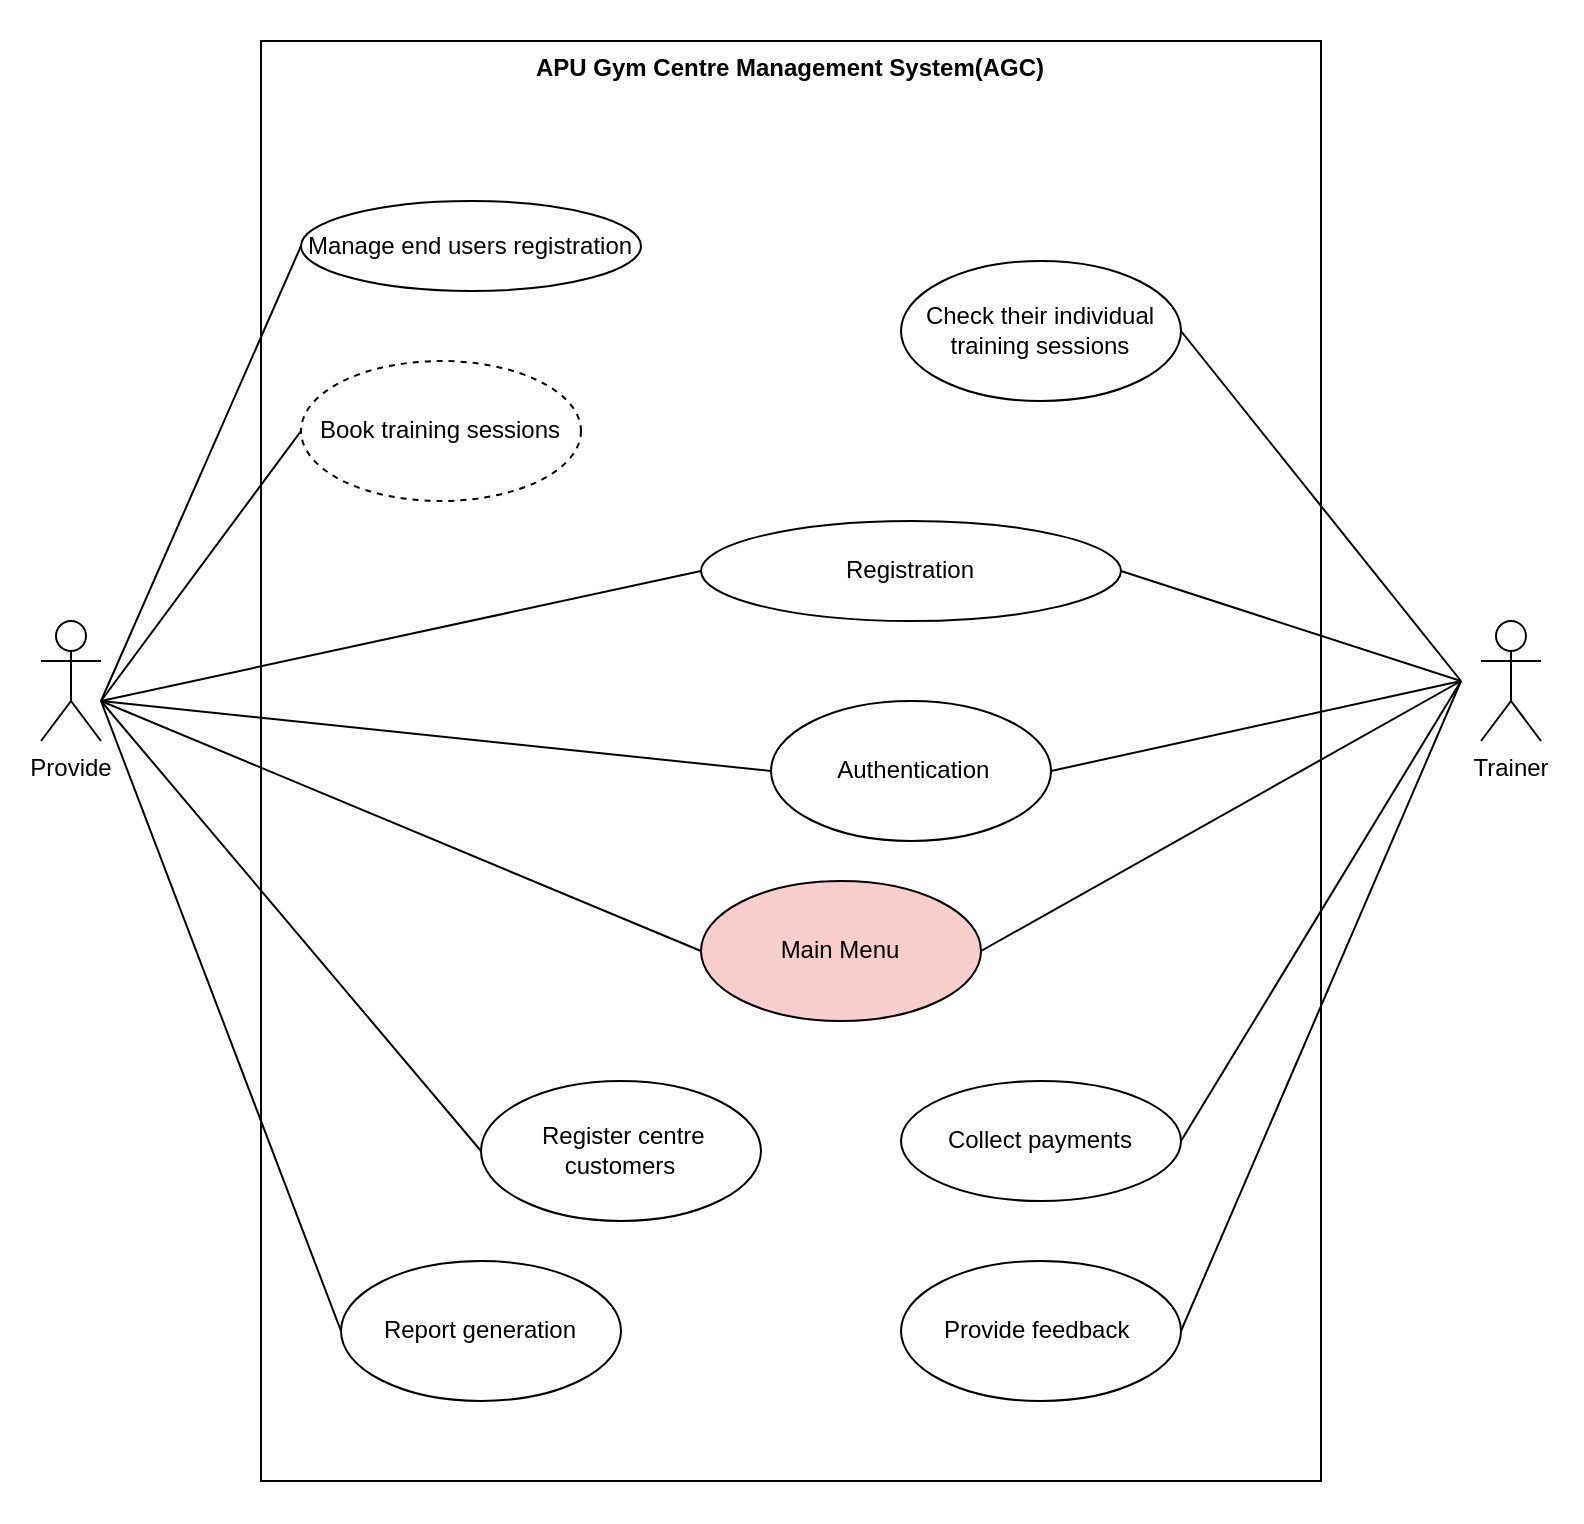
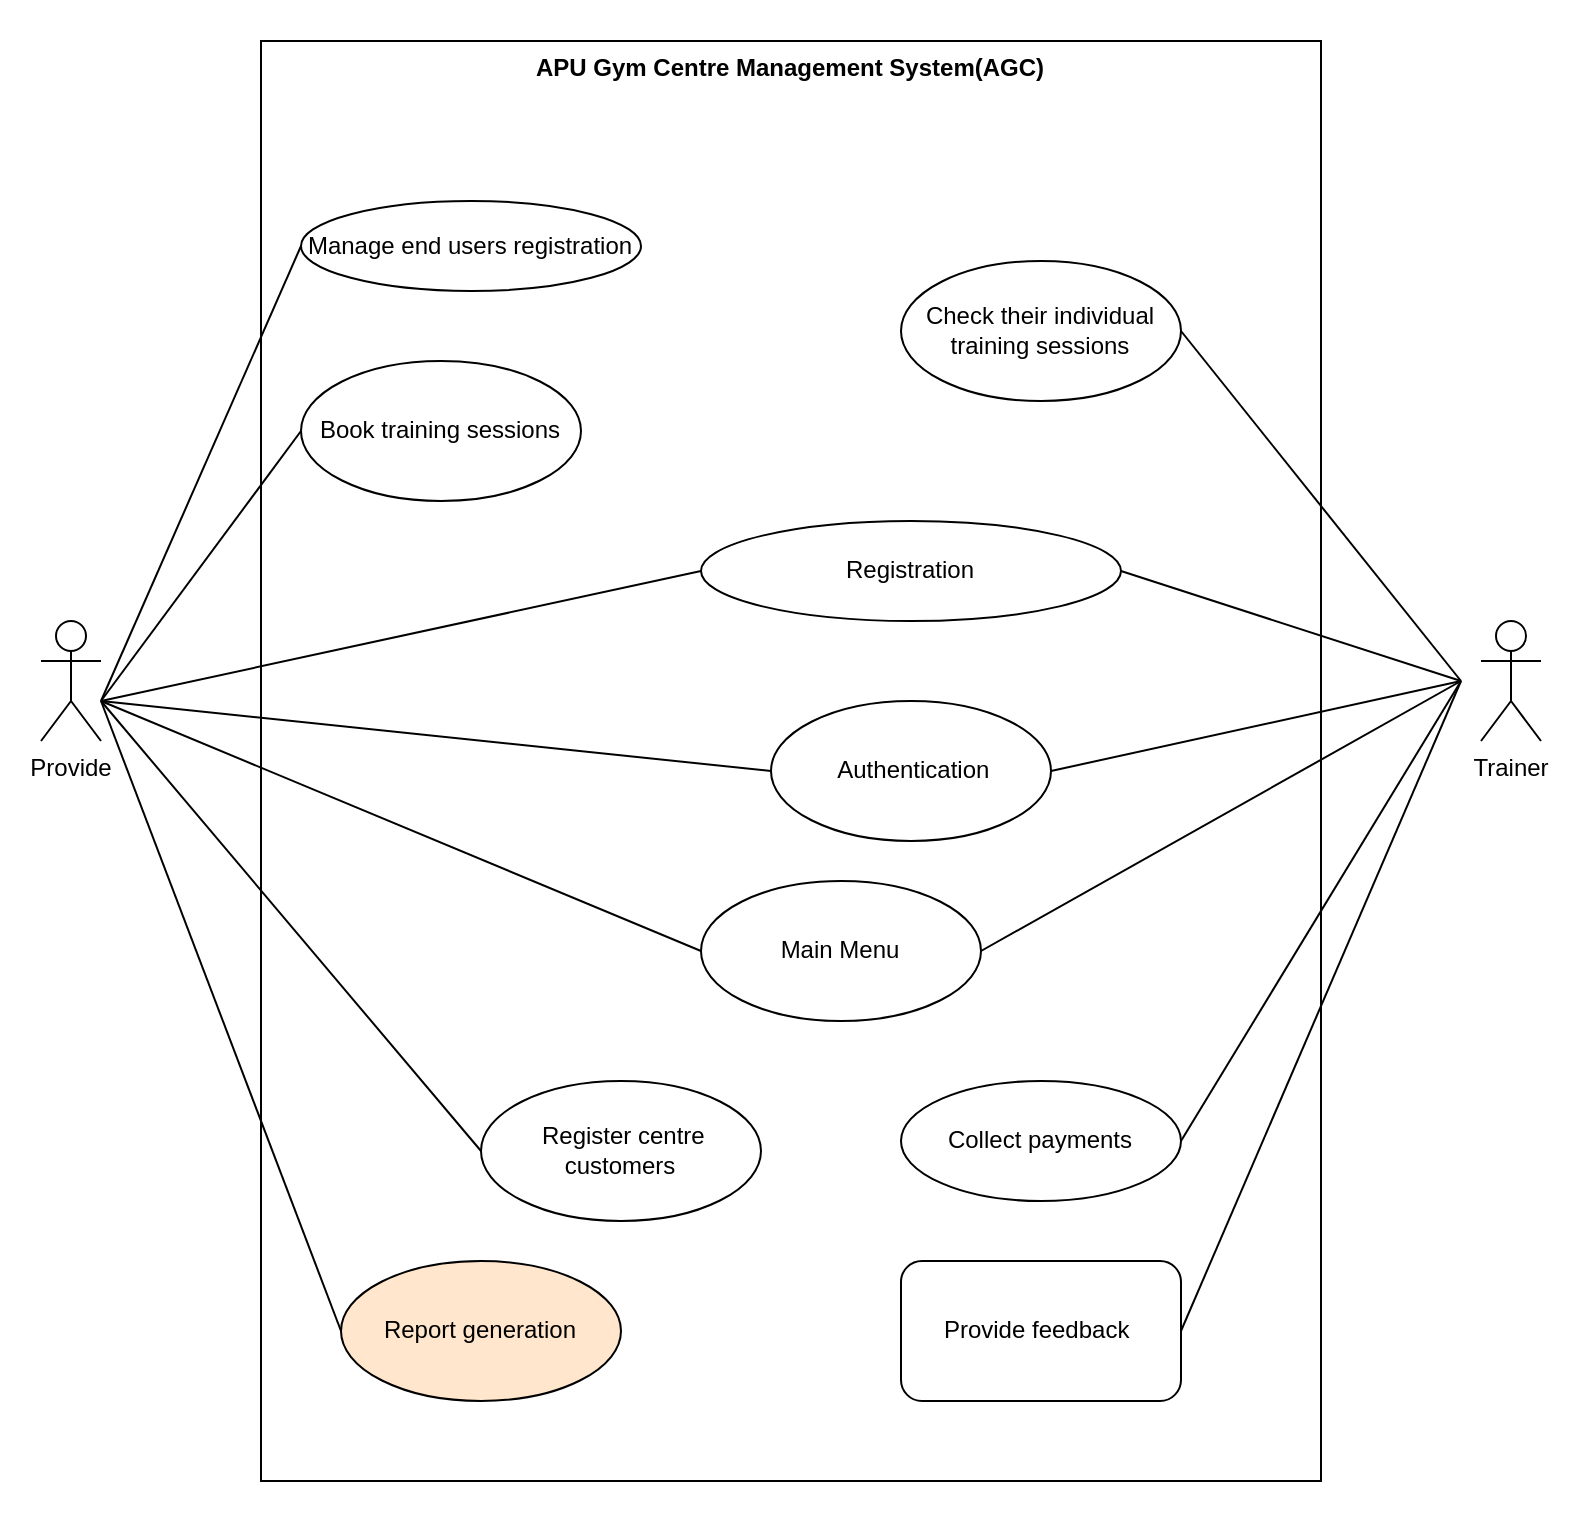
(441, 431) -> (441, 431)
(841, 951) -> (841, 951)
(481, 1331) -> (481, 1331)
(1041, 1331) -> (1041, 1331)
